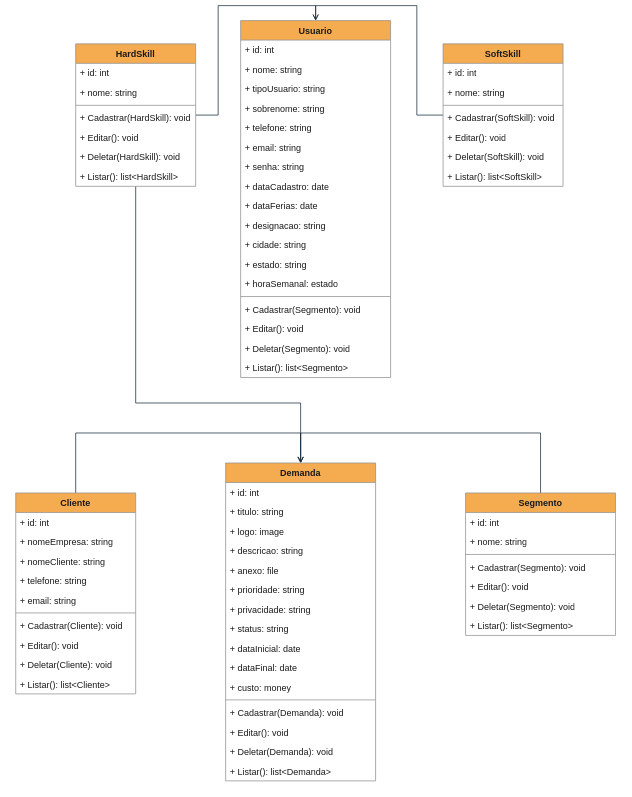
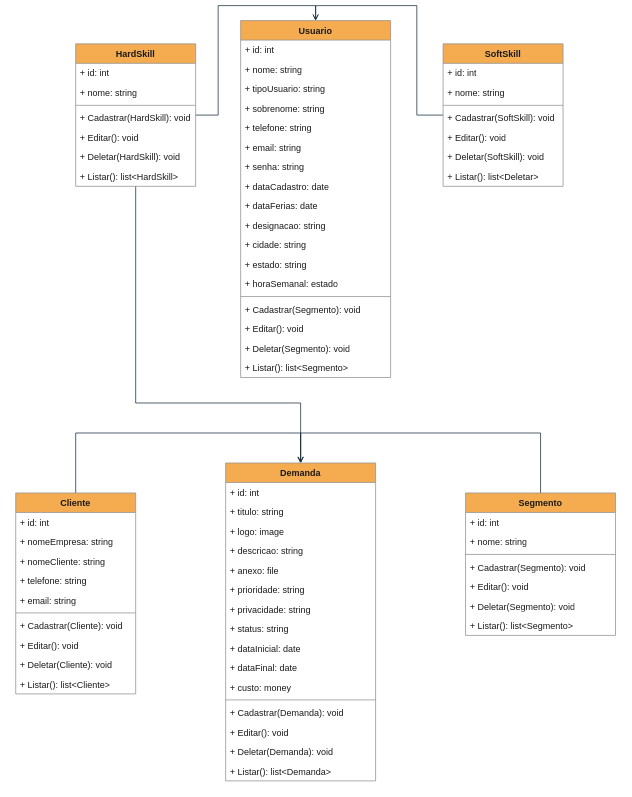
(504, 183) -> (502, 178)
